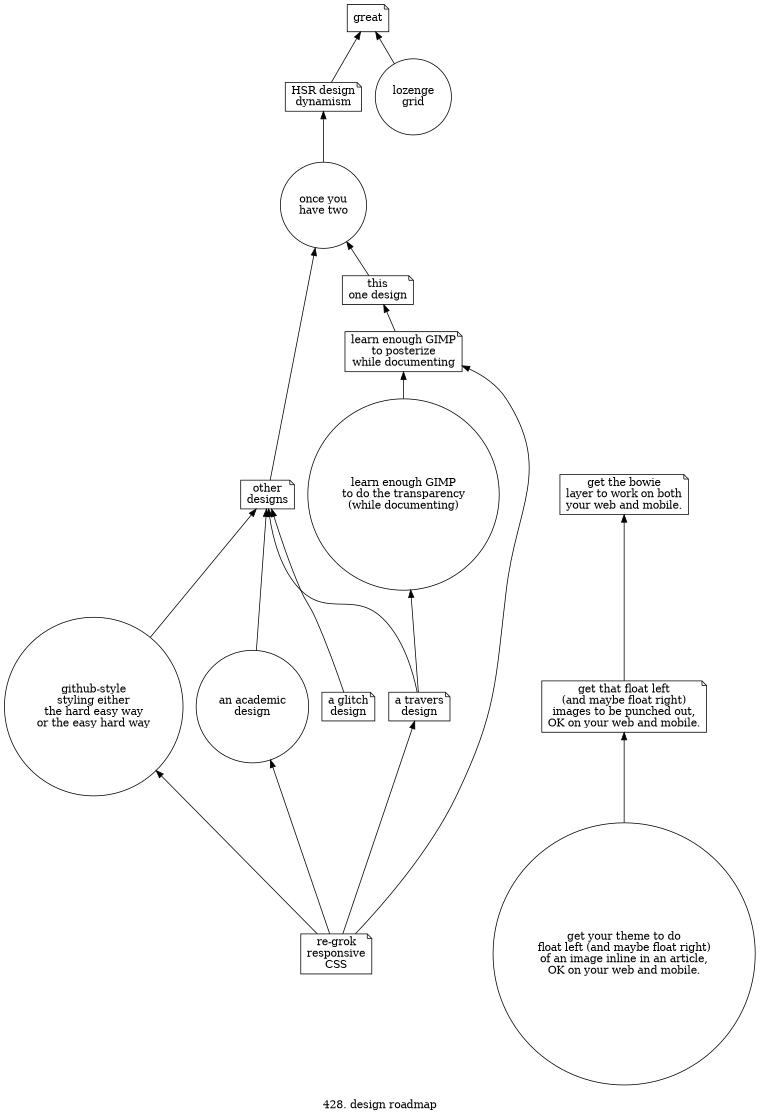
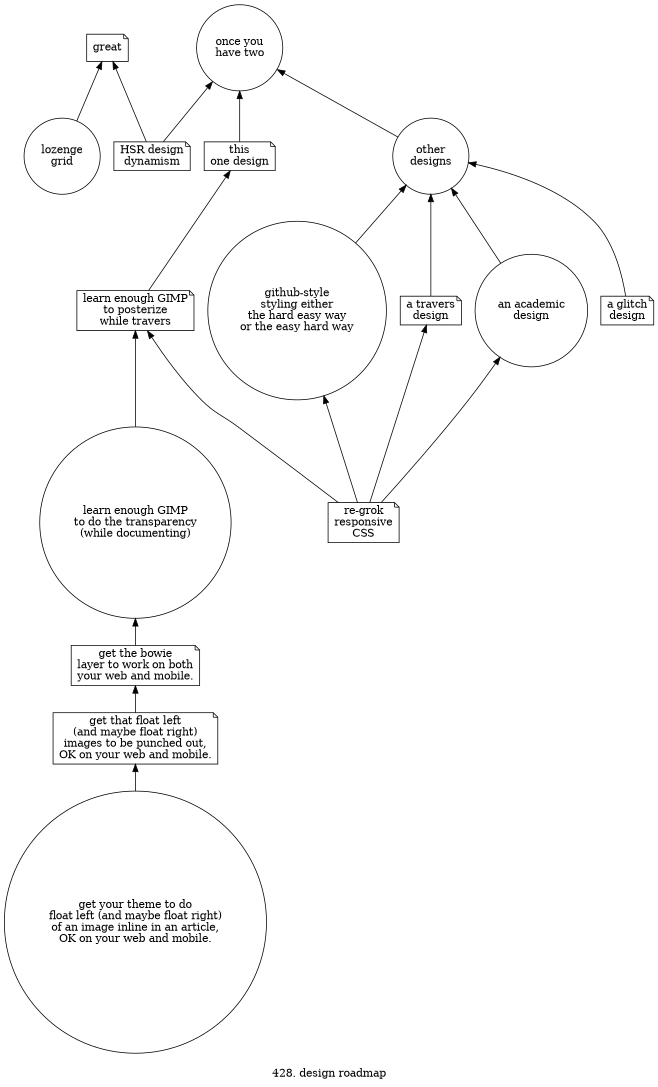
(323, 141) -> (185, 115)
(404, 352) -> (135, 311)
(268, 495) -> (431, 156)
(415, 645) -> (135, 636)
